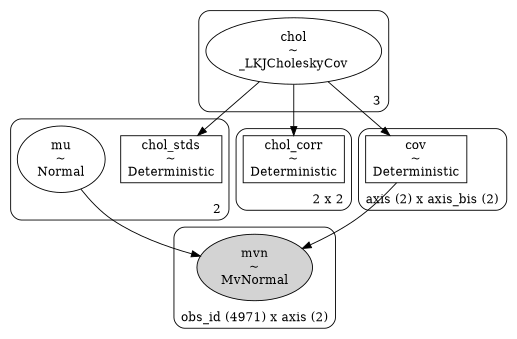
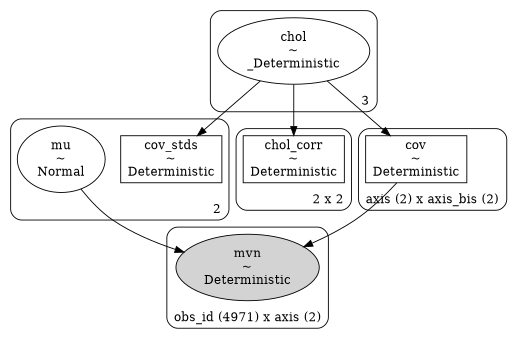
(294, 51) -> (294, 51)
(171, 159) -> (171, 159)
(255, 267) -> (248, 267)
